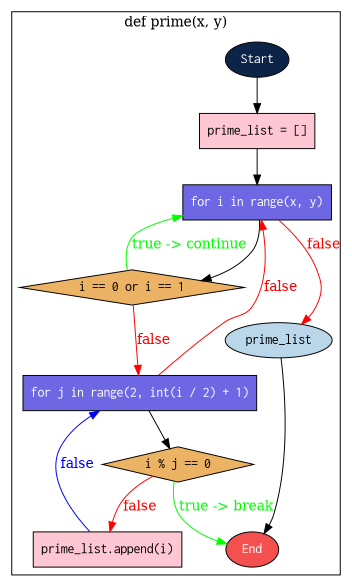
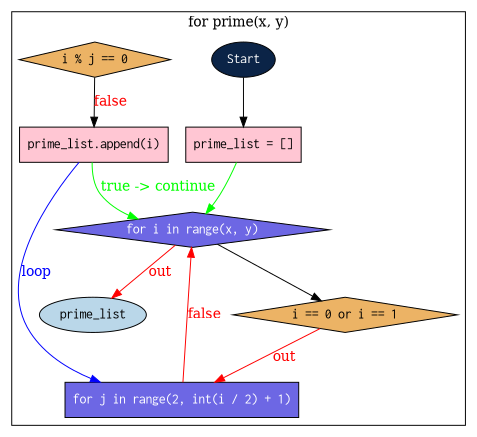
(176, 23) -> (239, 23)
(257, 162) -> (226, 185)
(257, 202) -> (193, 230)
(136, 233) -> (101, 195)
(324, 245) -> (160, 272)
(154, 340) -> (285, 357)
(157, 425) -> none
(77, 464) -> (37, 272)
(127, 495) -> (94, 97)
(252, 550) -> none
